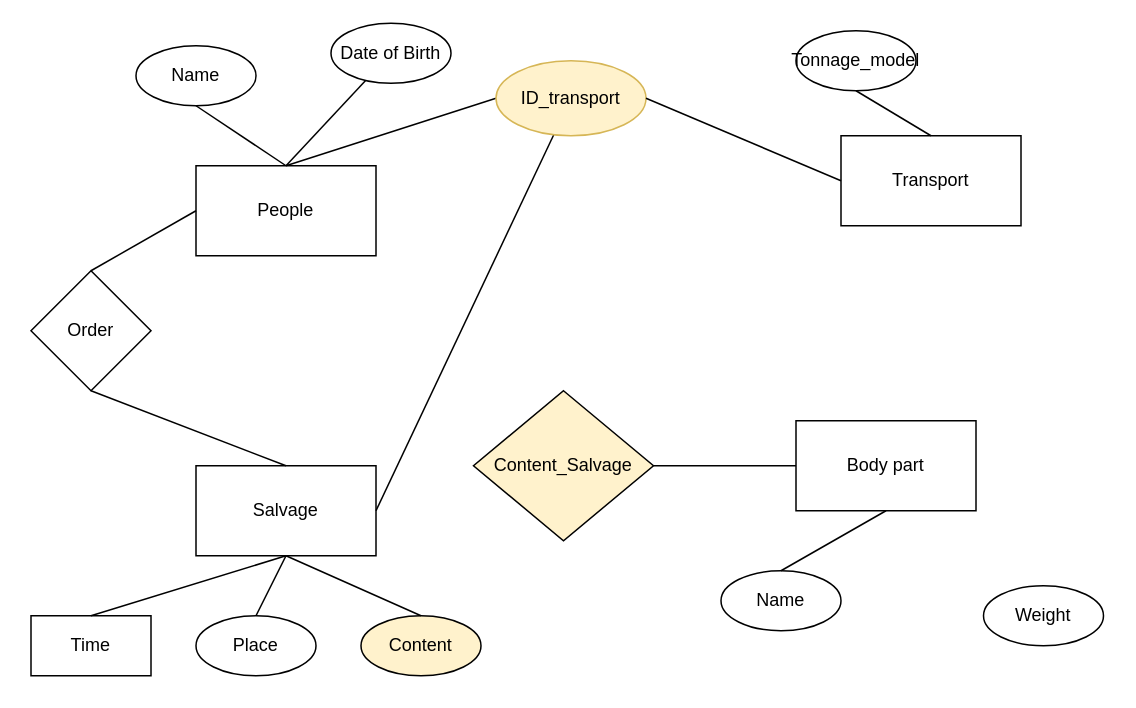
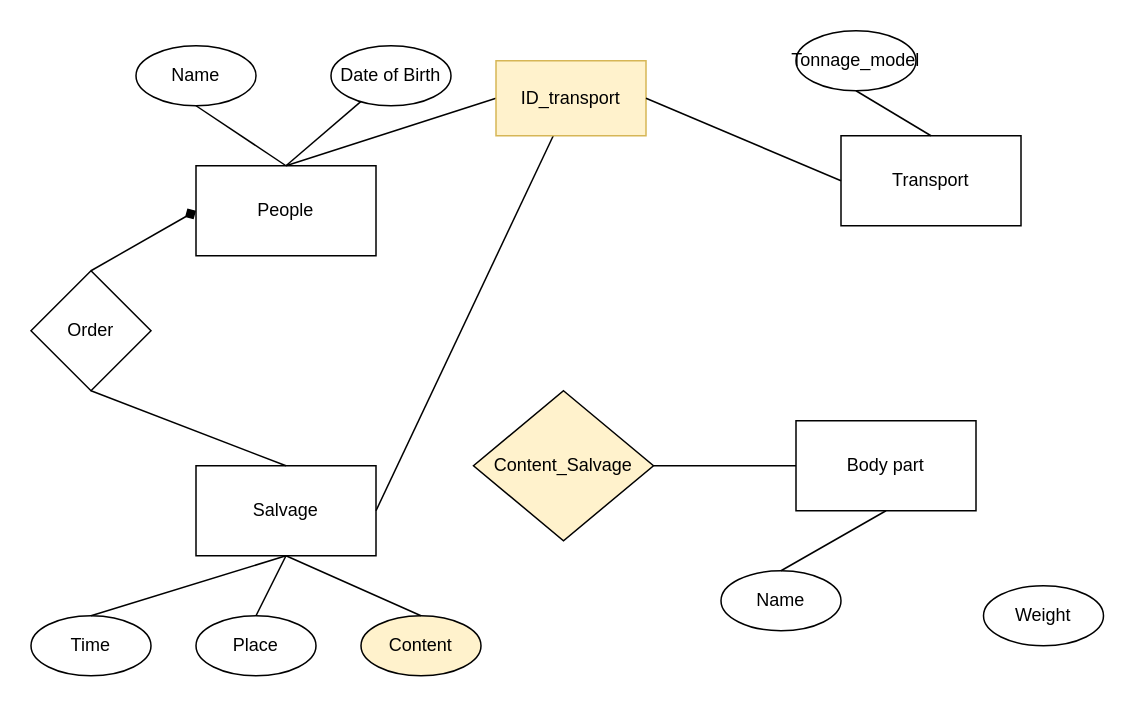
(391, 53) -> (391, 76)
(571, 98) -> (571, 98)
(191, 214) -> (185, 217)
(91, 646) -> (91, 646)
